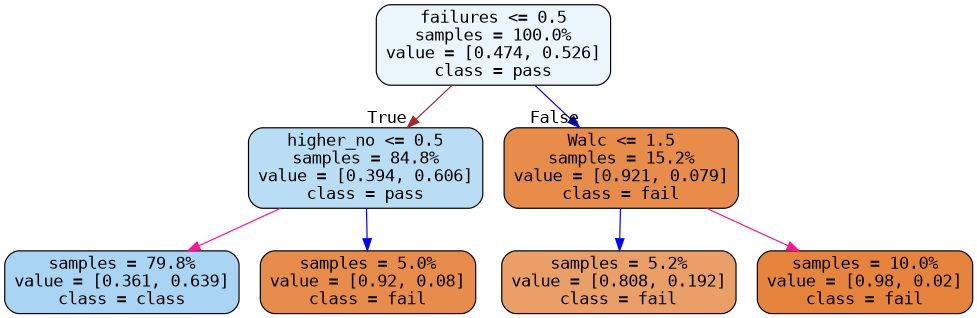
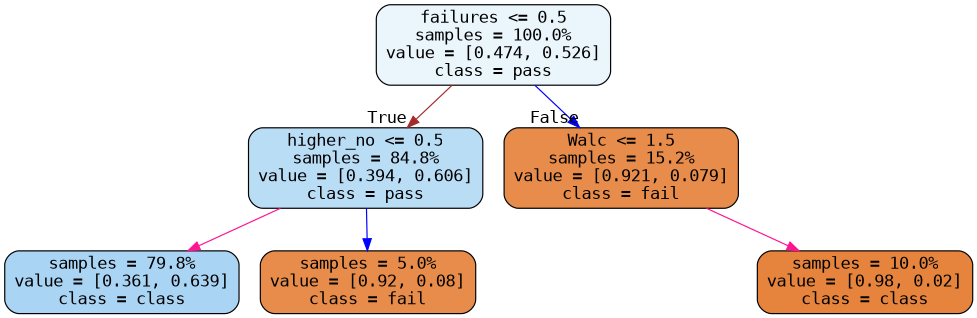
(619, 282) -> none
(865, 282) -> (865, 282)
